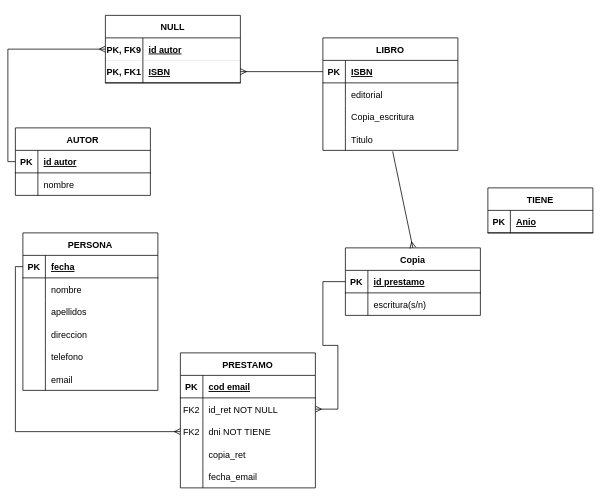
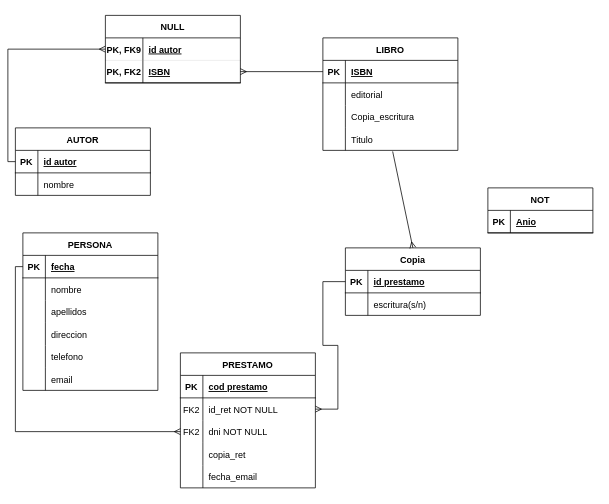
(124, 72) -> (124, 72)
(540, 200) -> (540, 200)
(228, 387) -> (238, 387)
(238, 432) -> (235, 432)
